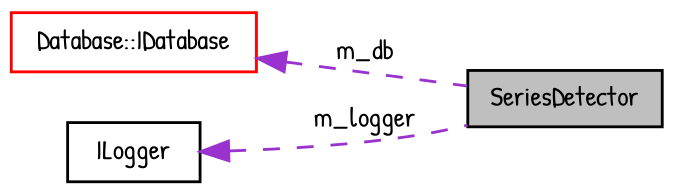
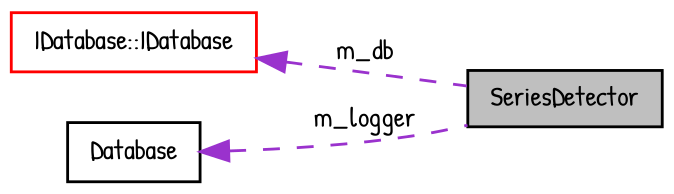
(134, 42) -> (134, 42)
(134, 152) -> (134, 152)
